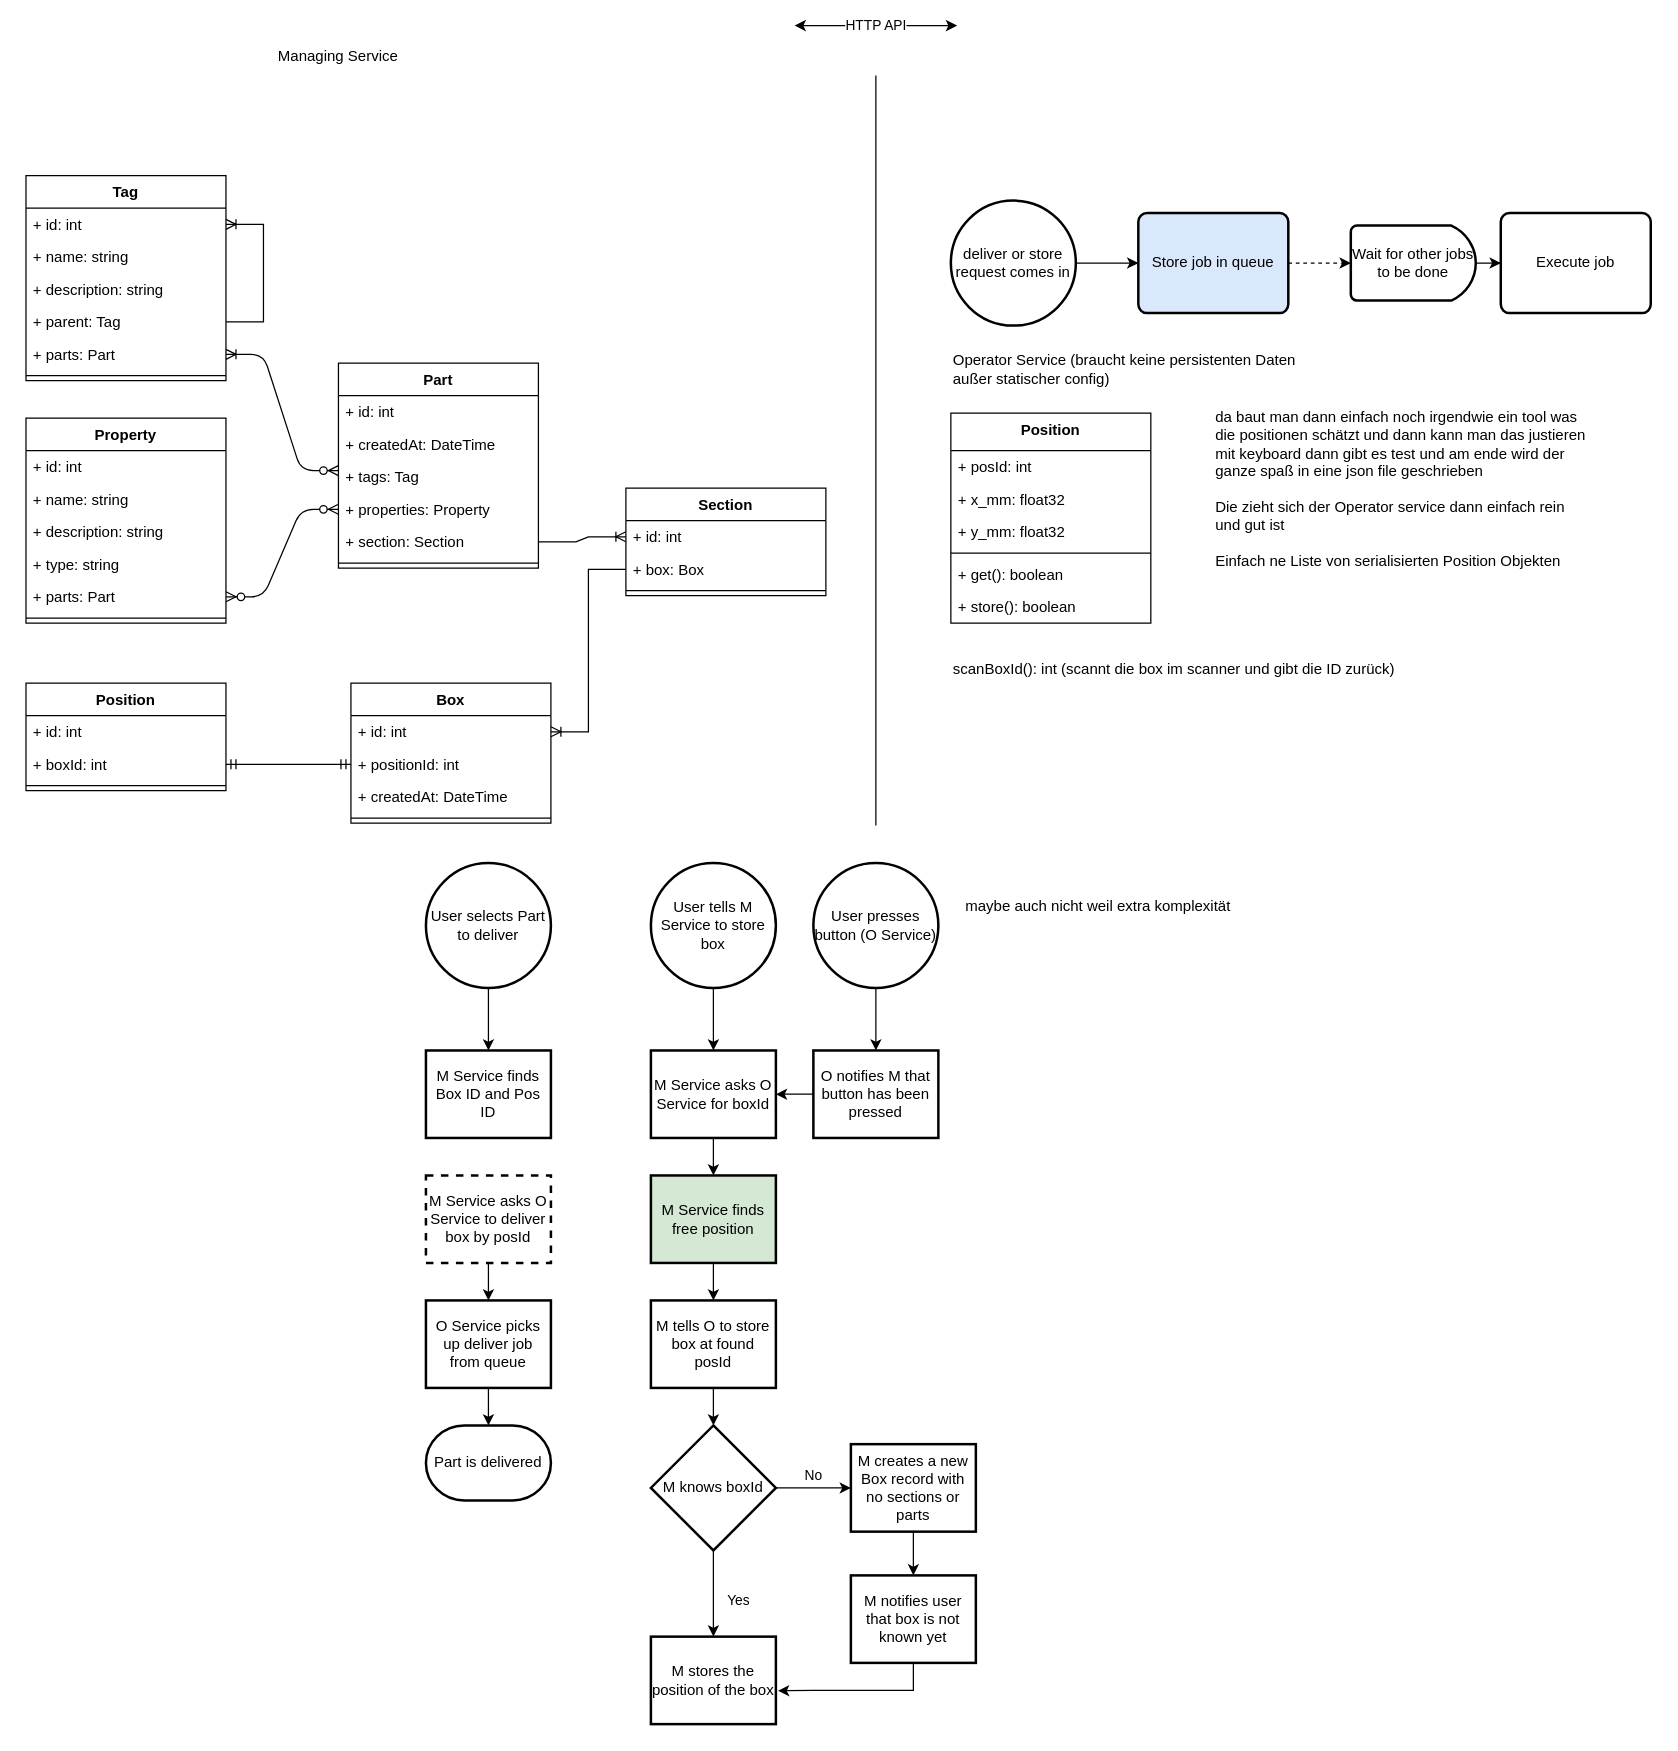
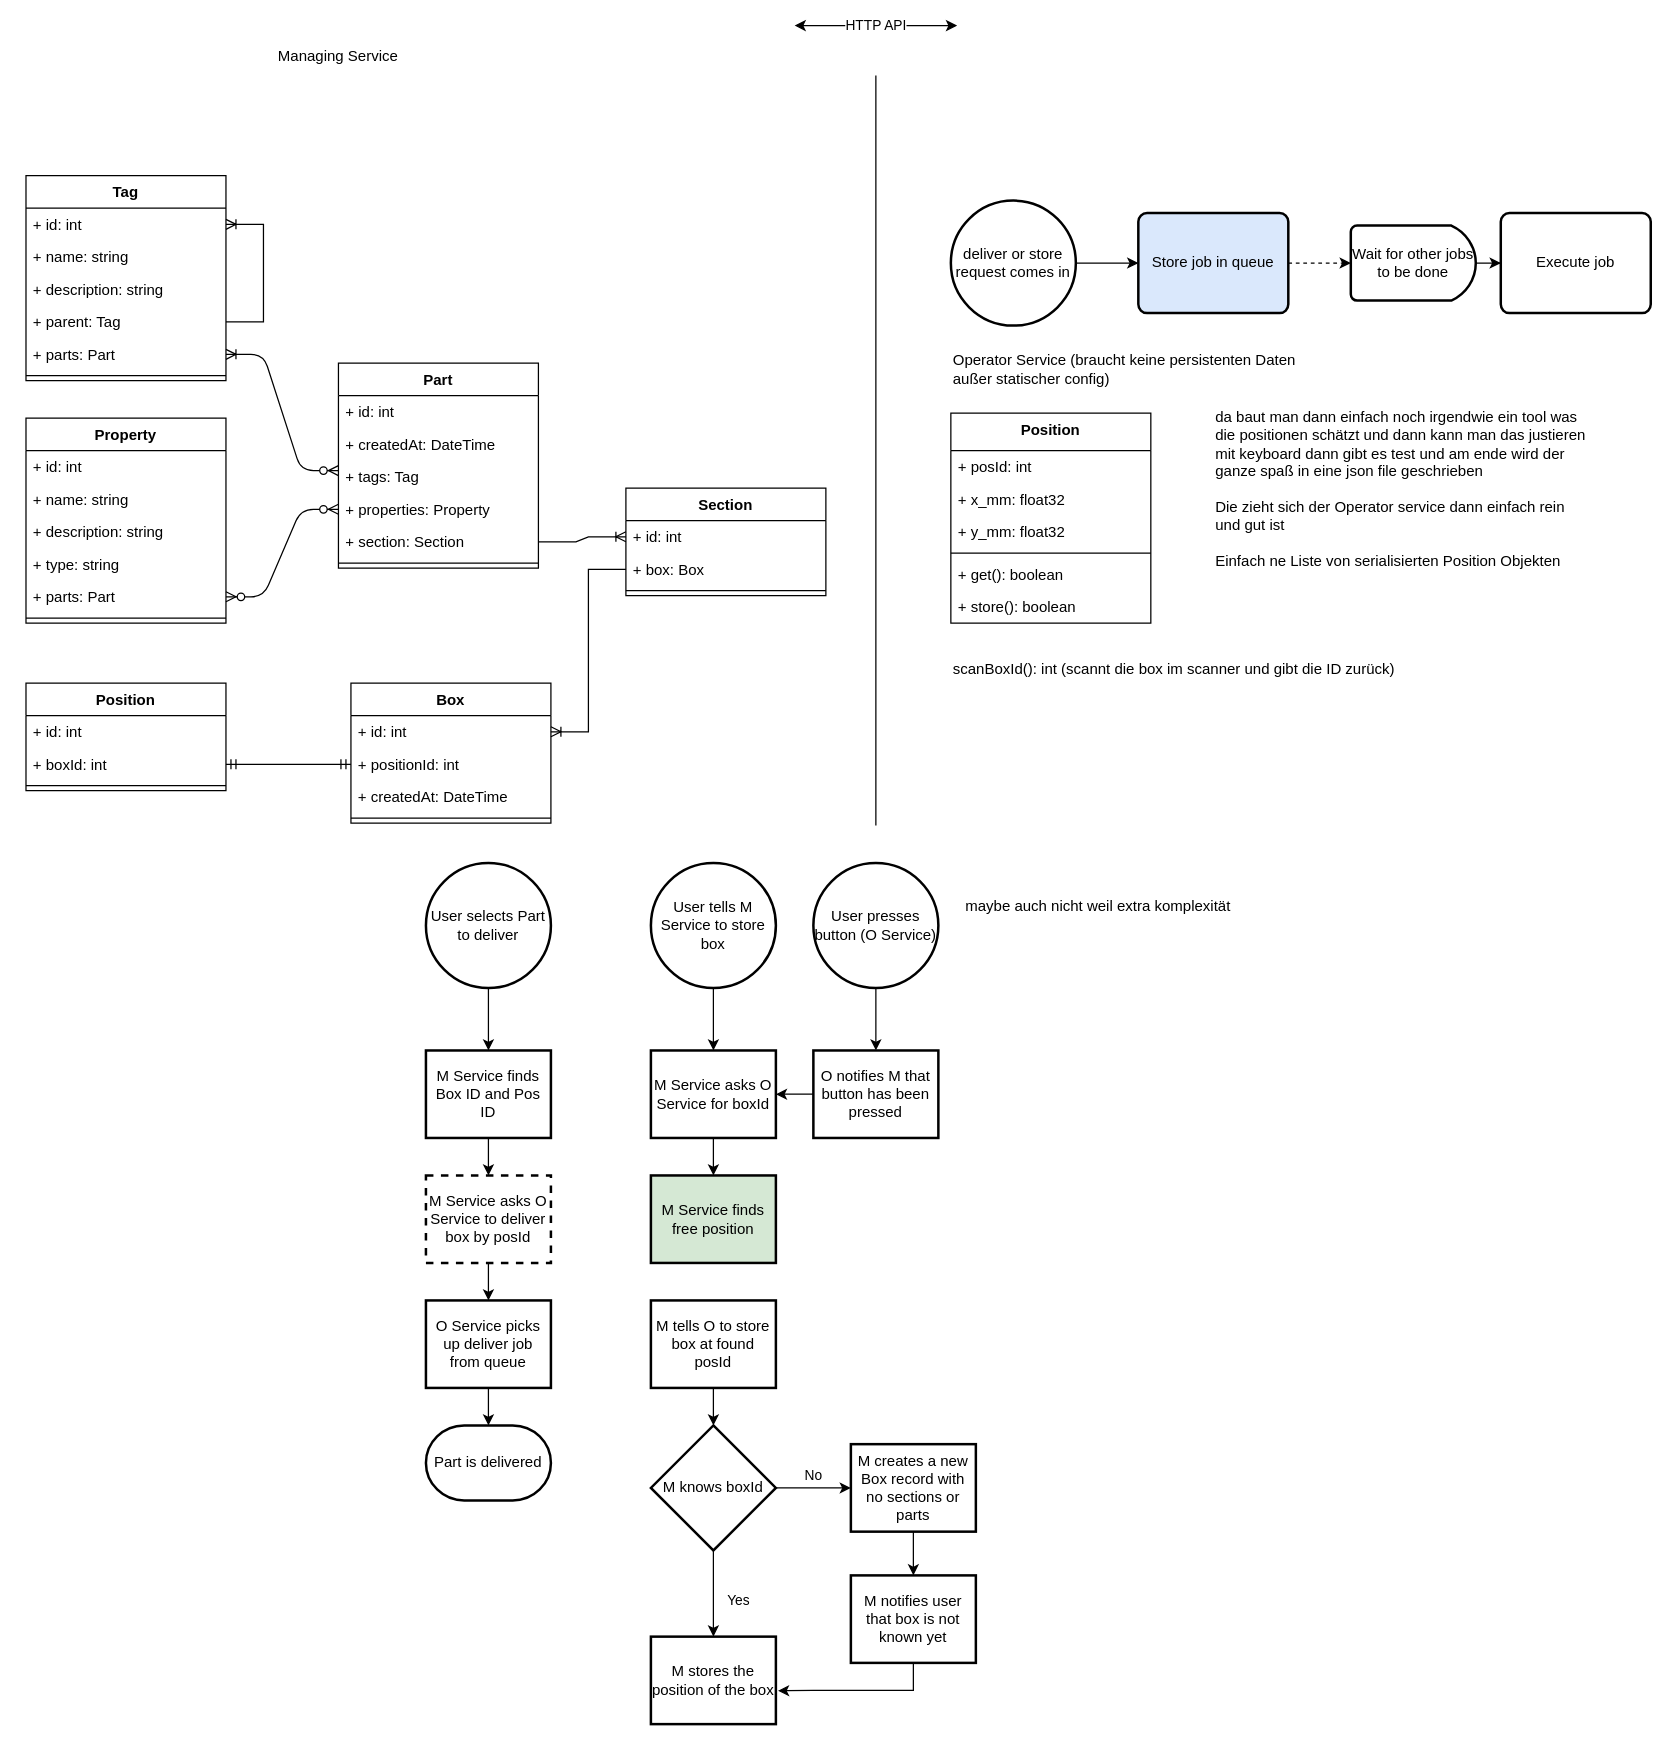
none -> (488, 1161)
(713, 1286) -> none
